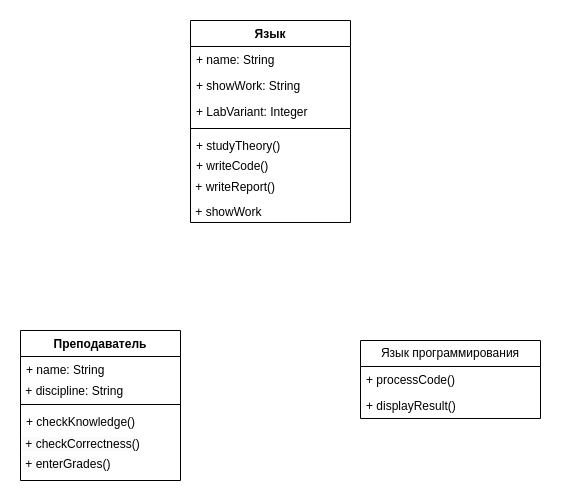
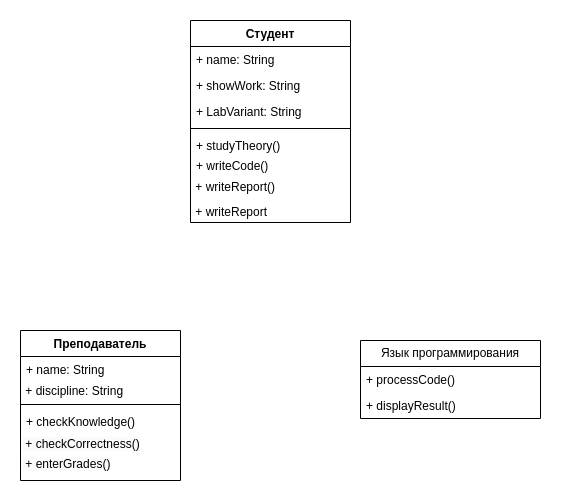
(271, 35) -> (271, 35)
(261, 113) -> (256, 113)
(225, 213) -> (233, 213)
